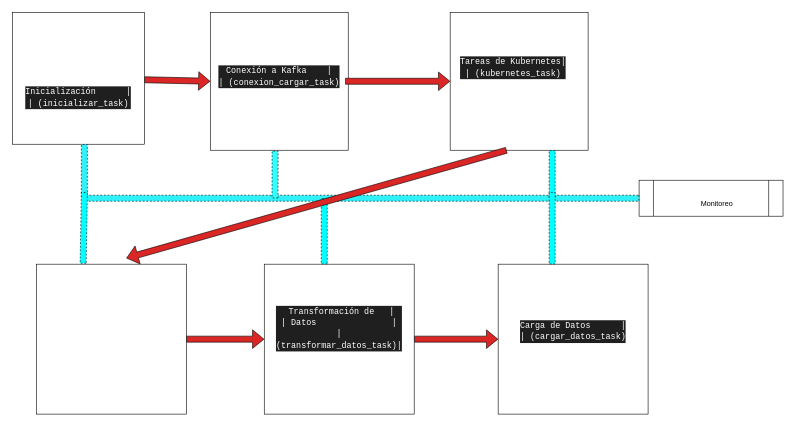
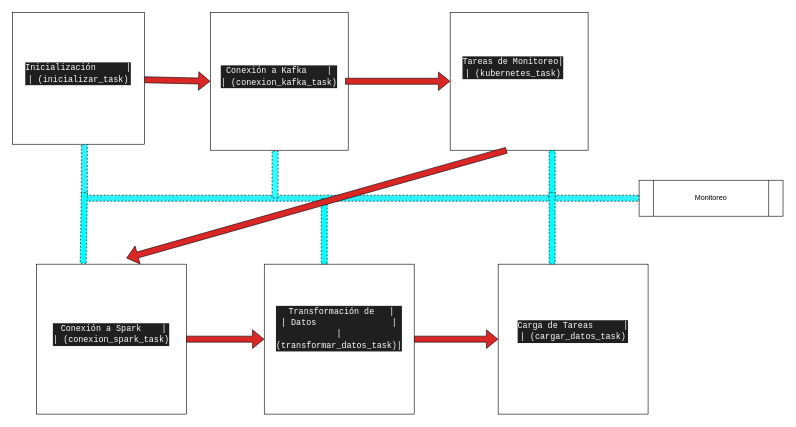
(513, 72) -> (513, 72)
(279, 81) -> (279, 81)
(78, 102) -> (78, 78)
(717, 204) -> (711, 198)
(573, 336) -> (573, 336)
none -> (111, 339)
